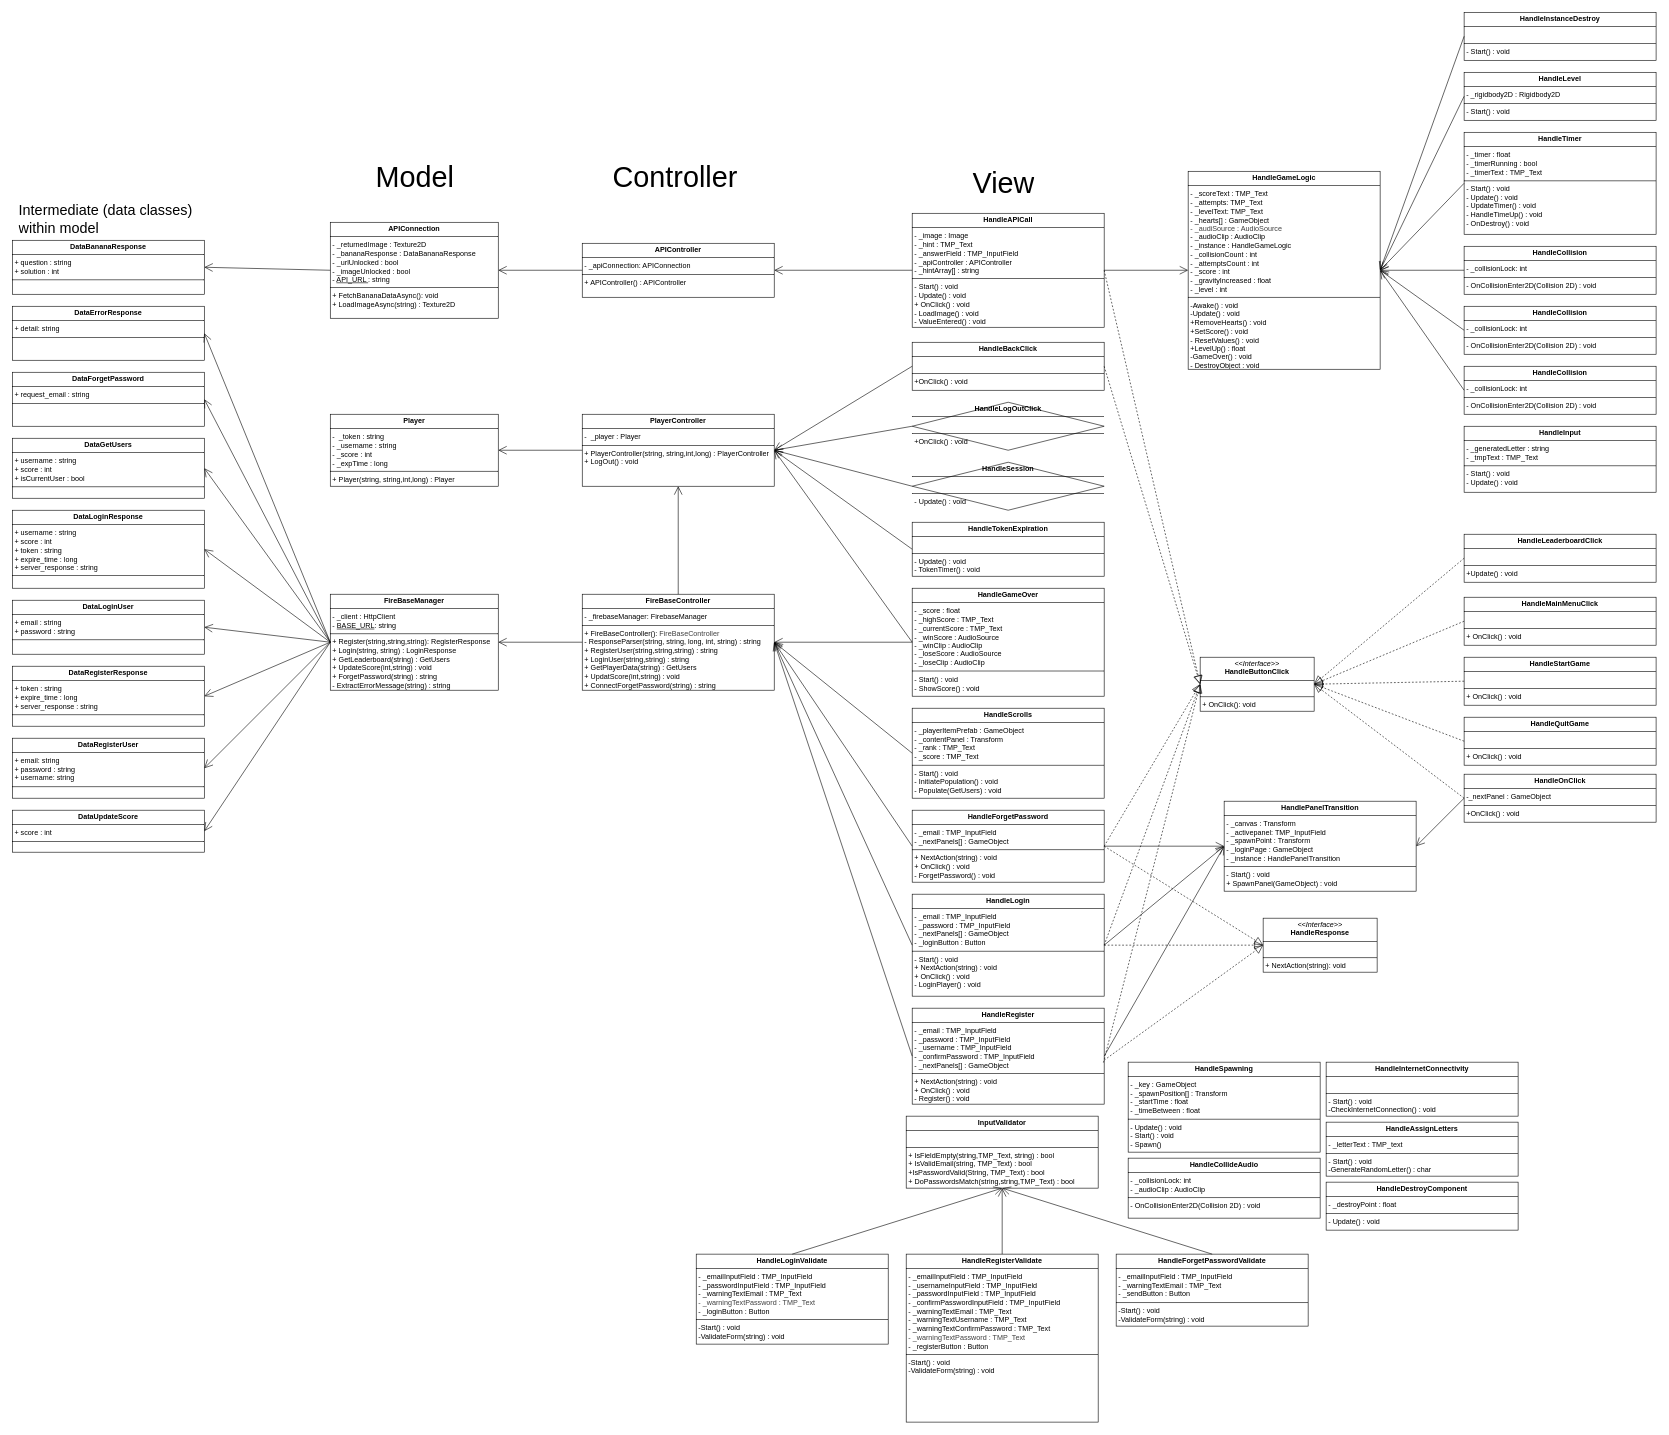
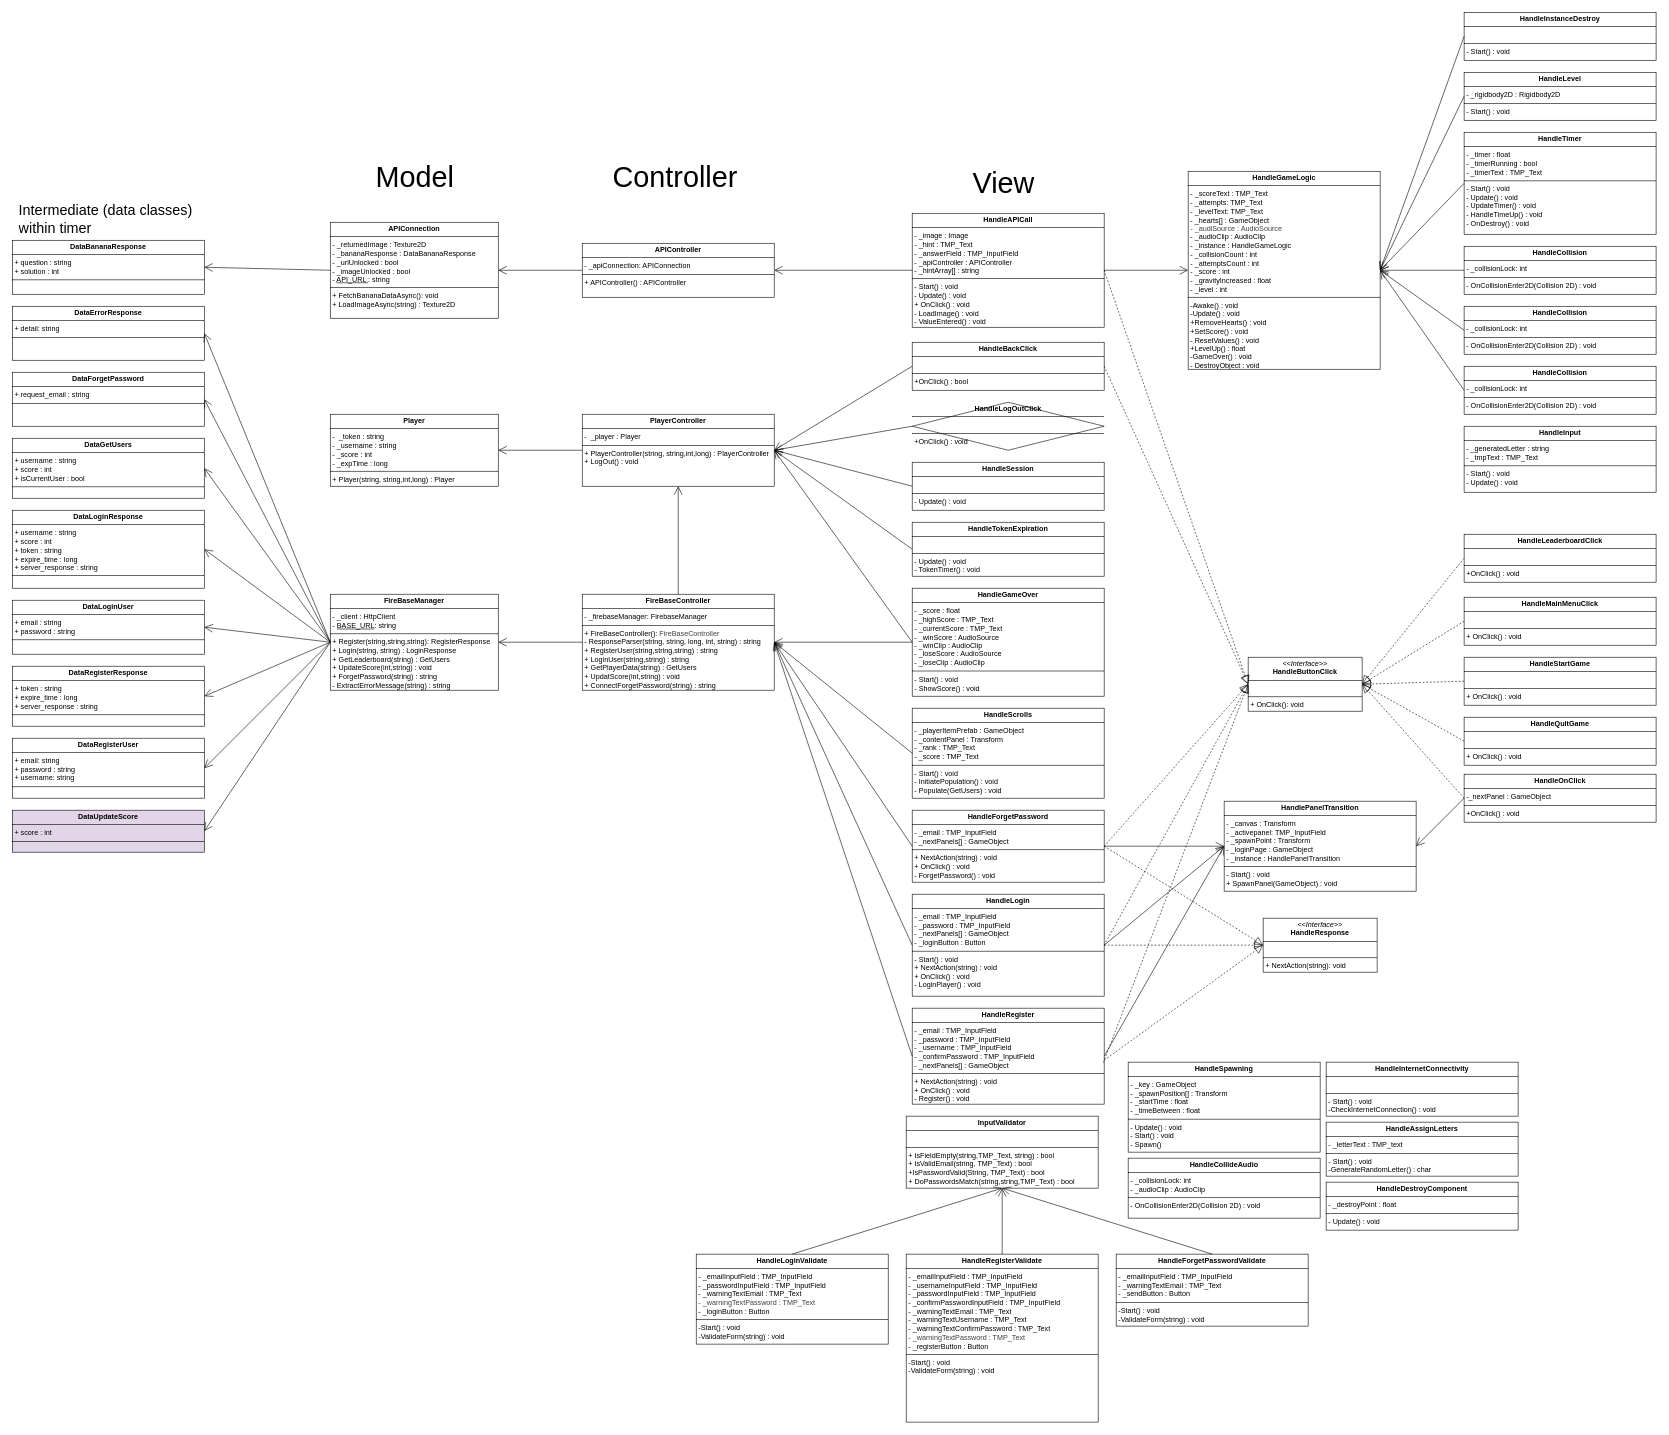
(70, 211) -> (70, 211)
(941, 351) -> (941, 351)
(1008, 486) -> (1008, 486)
(1506, 543) -> (1506, 543)
(1257, 684) -> (1305, 684)
(108, 831) -> (108, 831)
